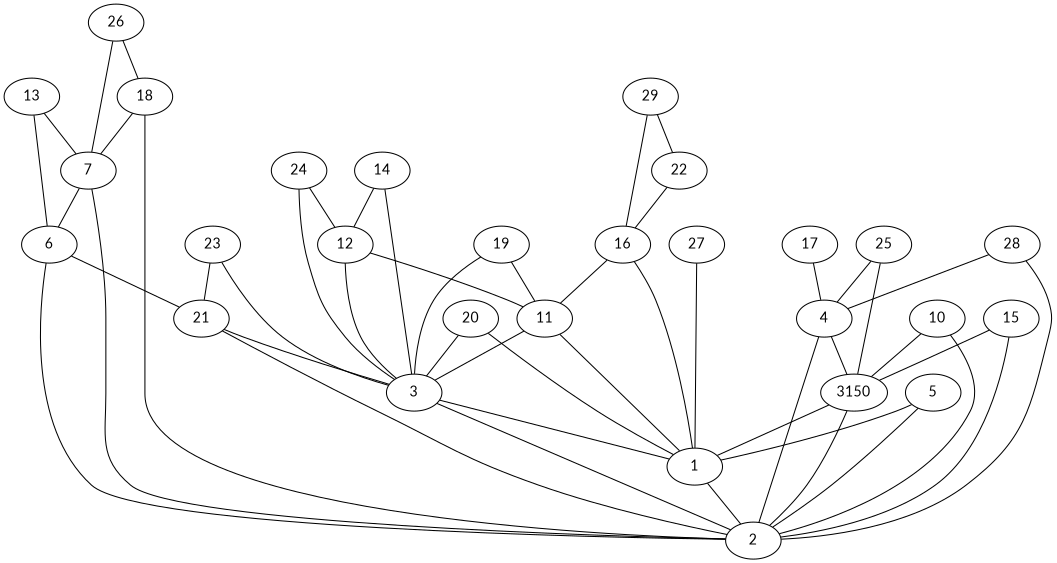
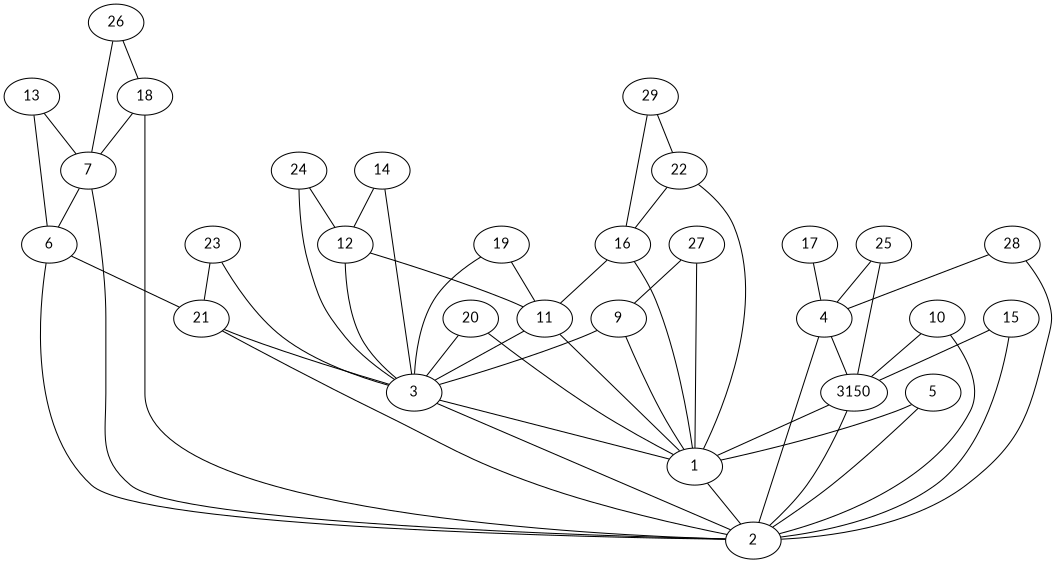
none -> (744, 312)
none -> (619, 319)
